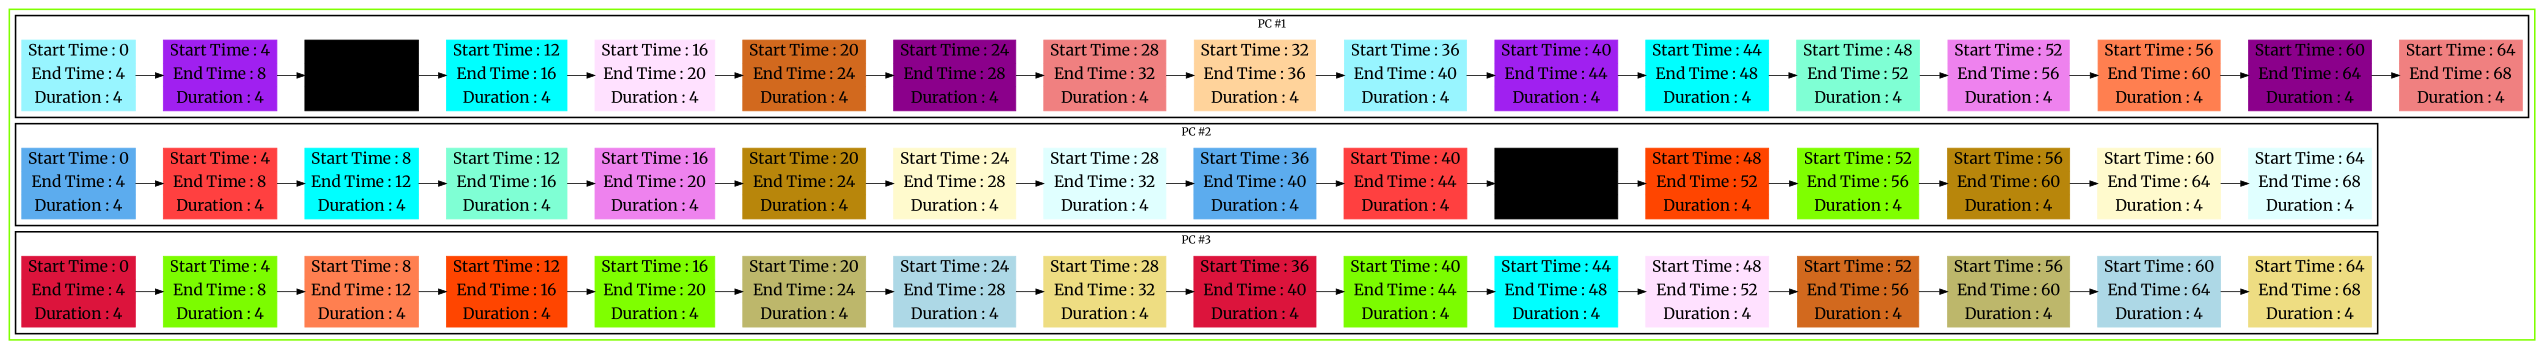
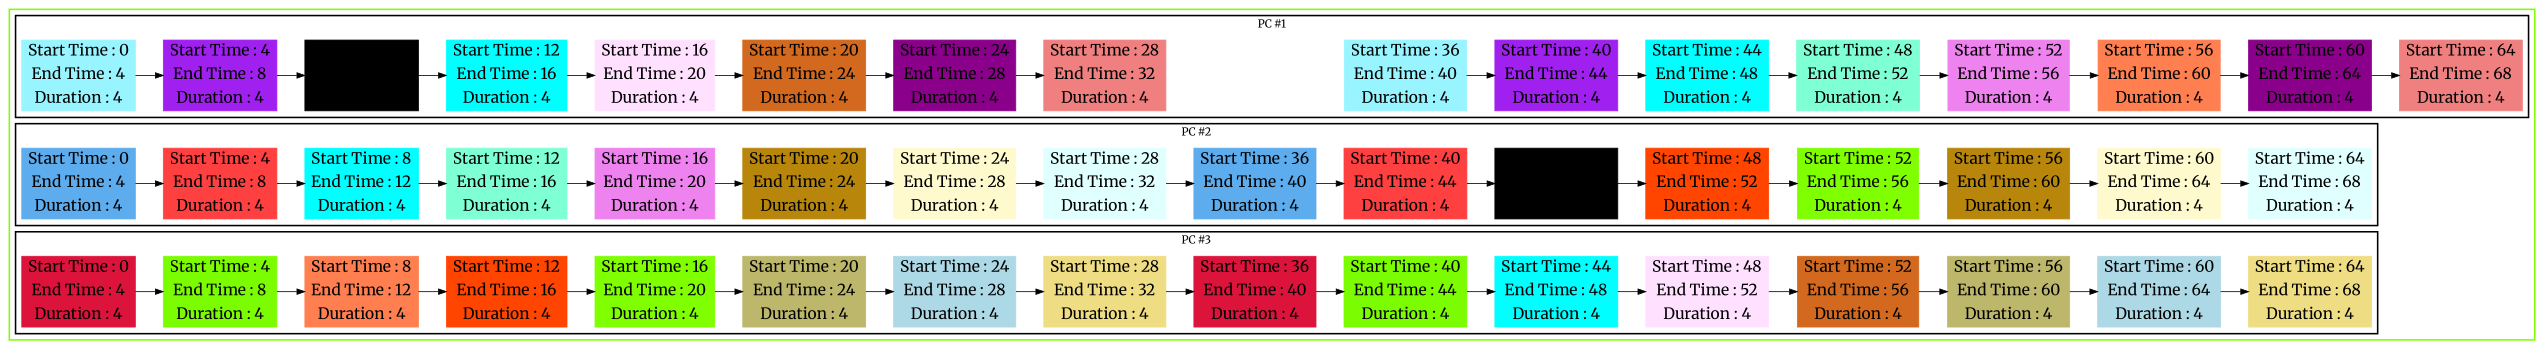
(1255, 75) -> none
